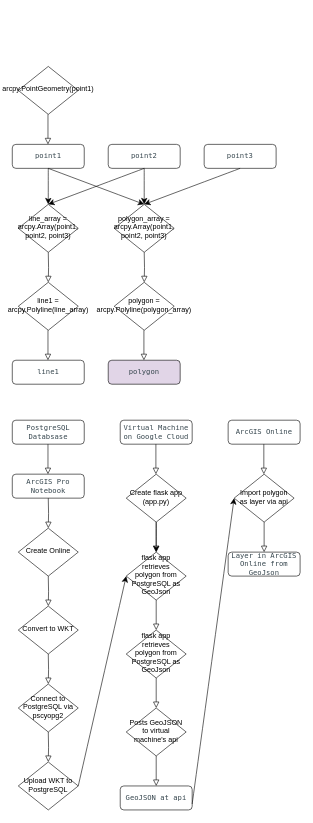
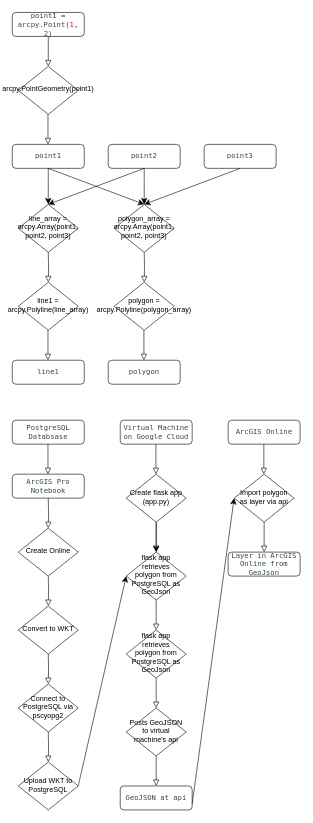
none -> (48, 24)
none -> (48, 48)
(144, 372) -> (144, 372)
